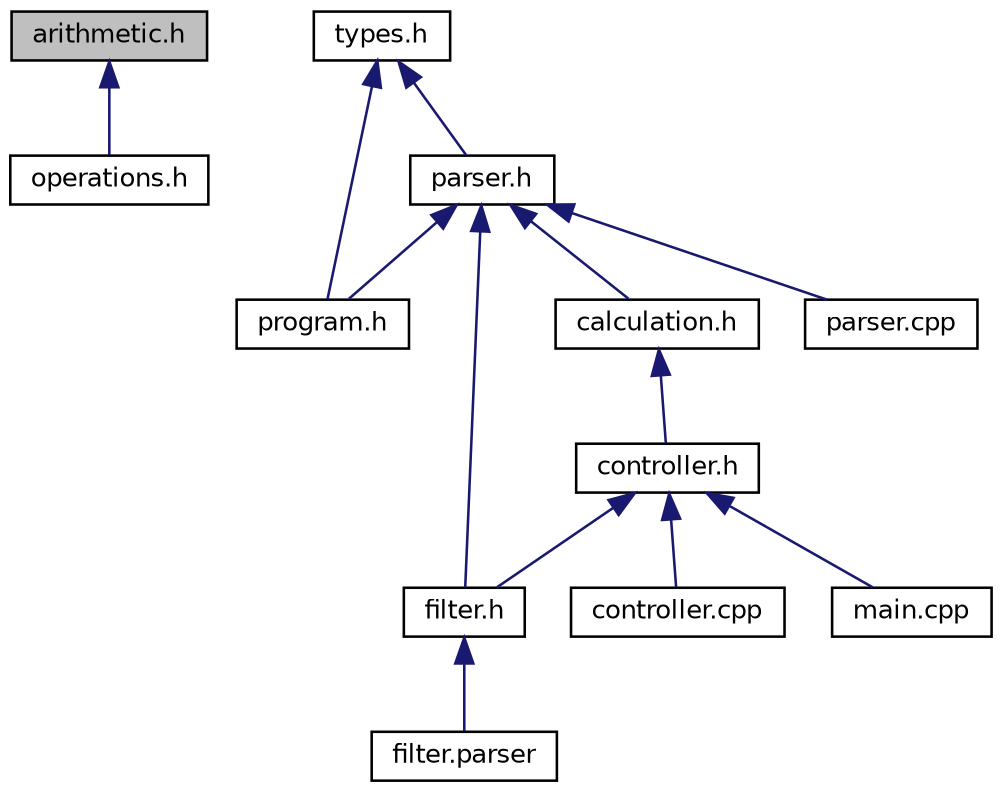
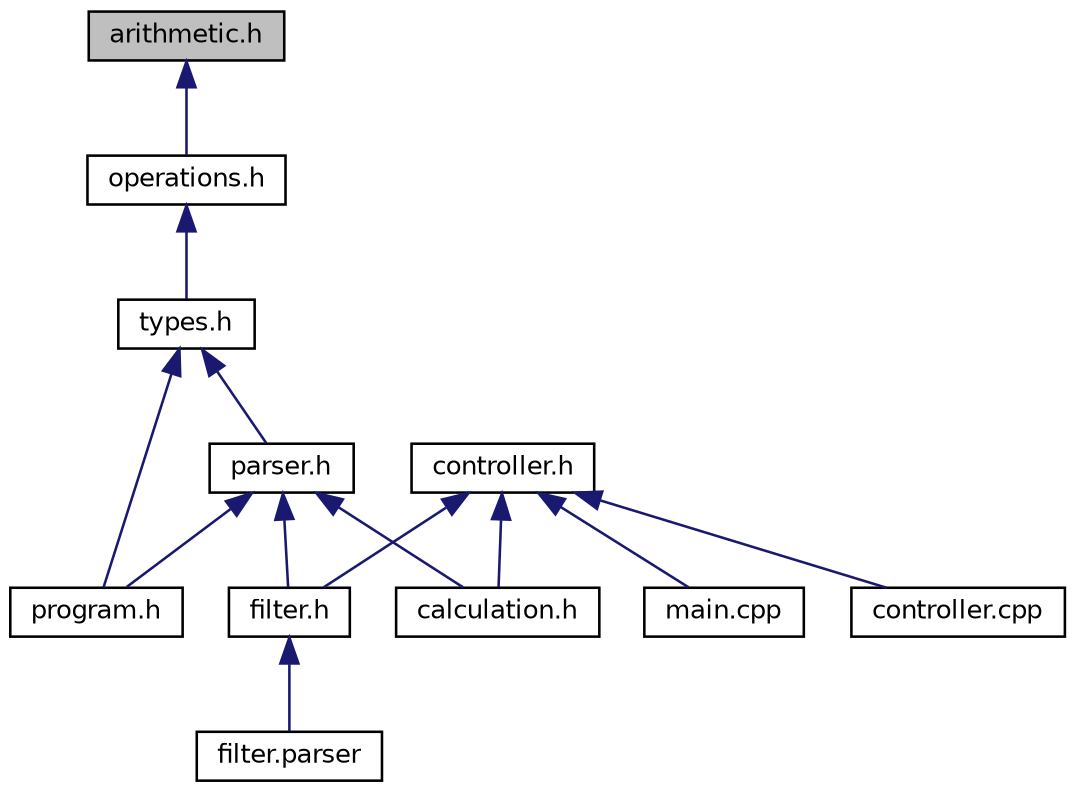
none -> (186, 266)
(891, 324) -> none
(663, 409) -> (500, 554)
